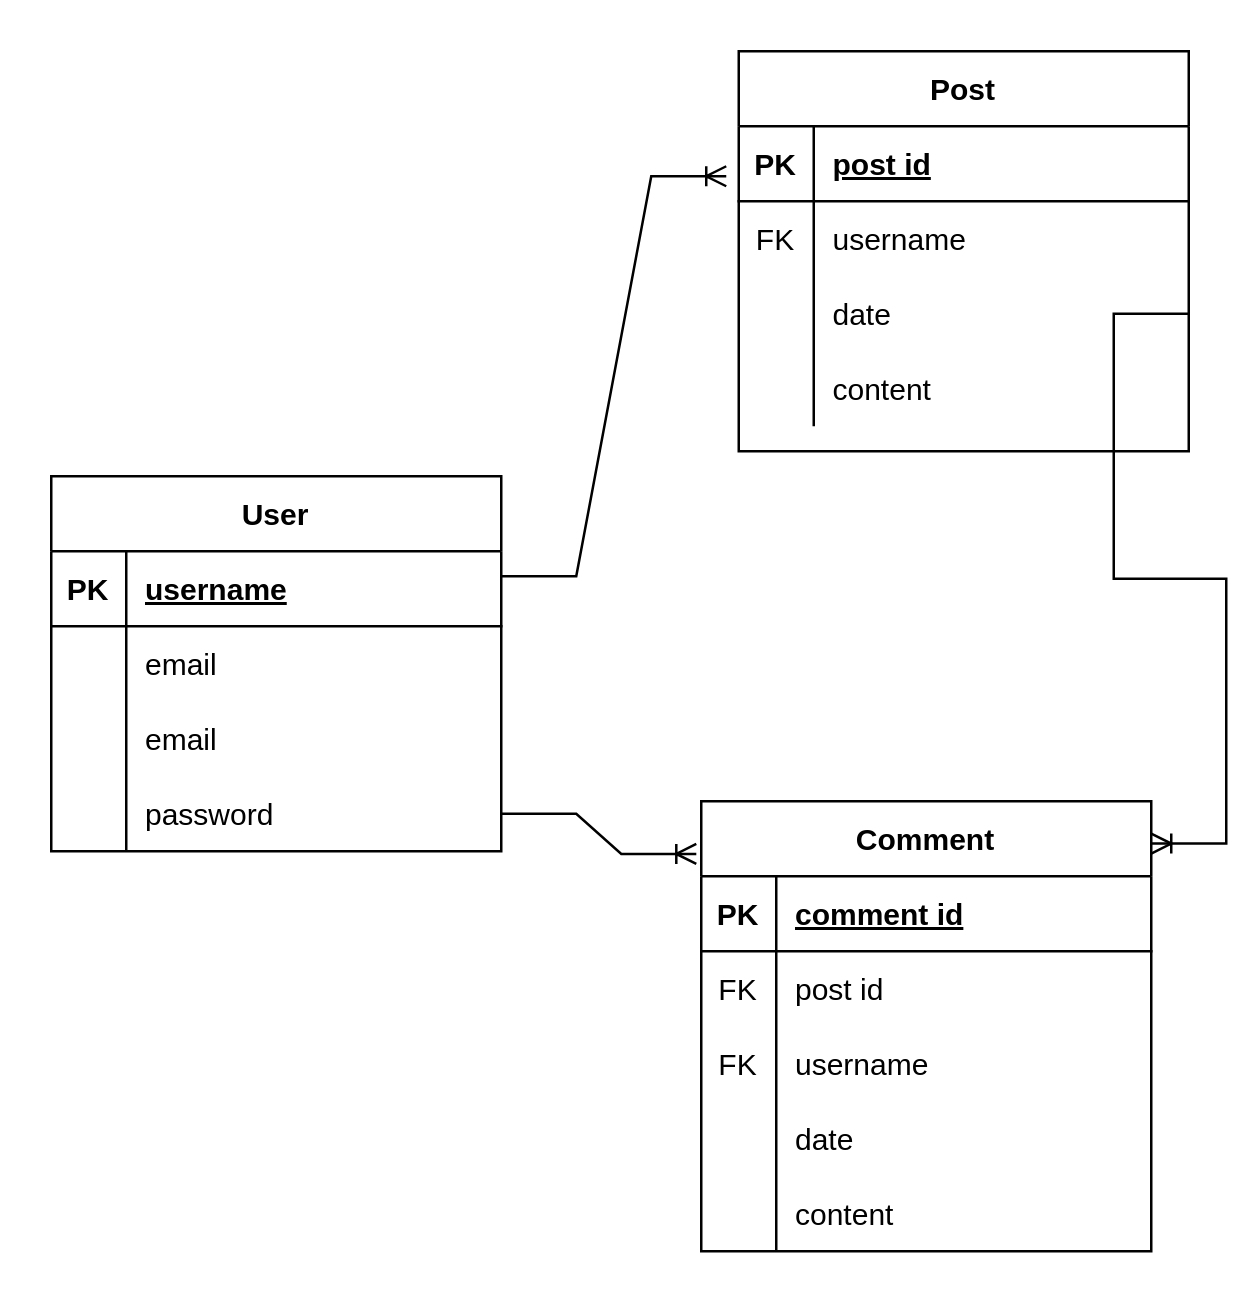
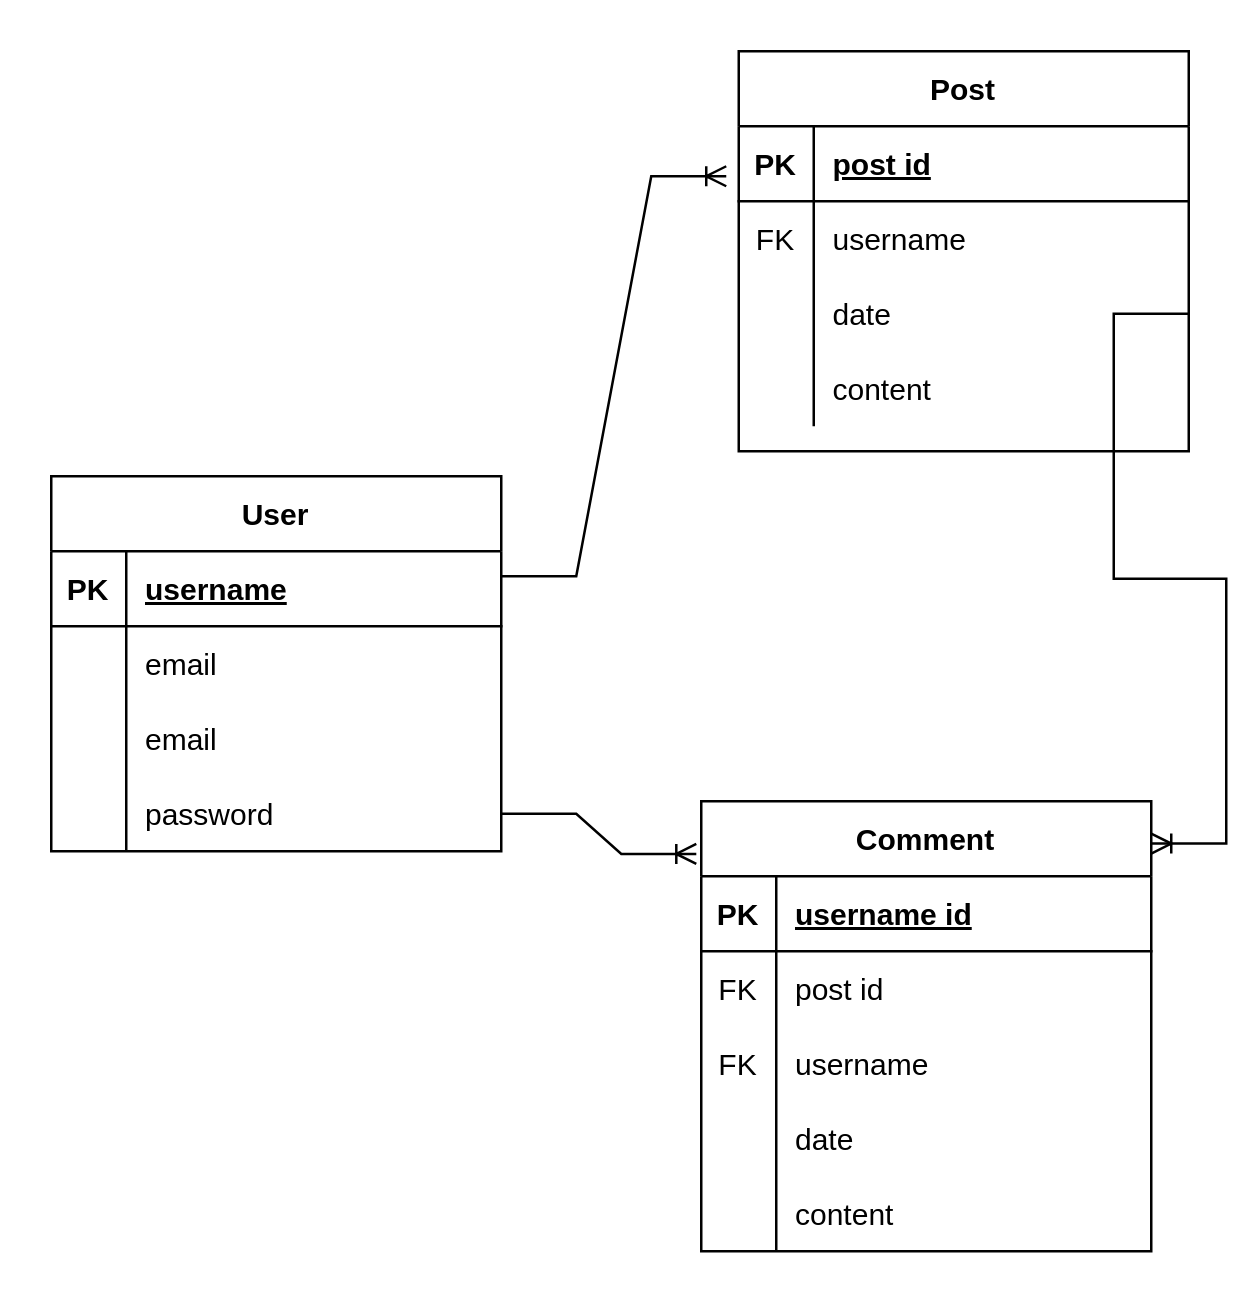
(871, 915) -> (880, 915)
